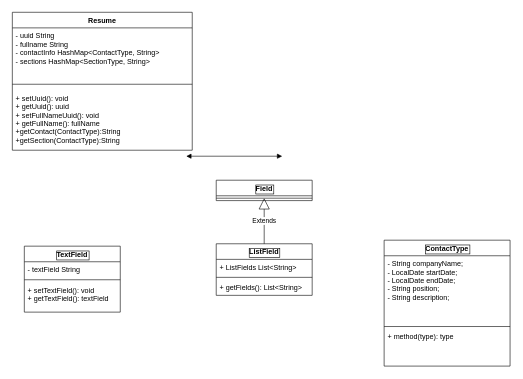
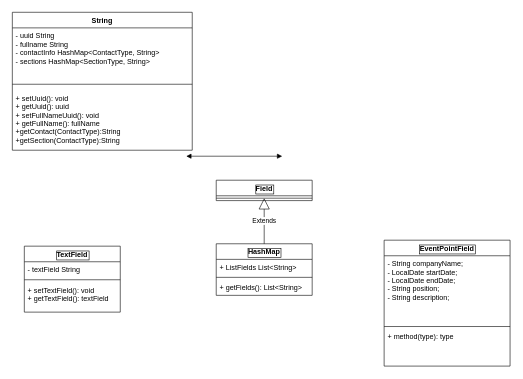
(102, 20) -> (102, 20)
(447, 248) -> (447, 248)
(264, 252) -> (264, 252)
